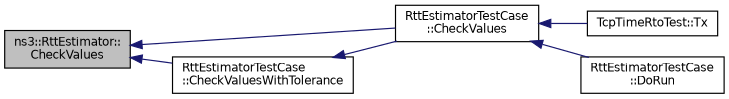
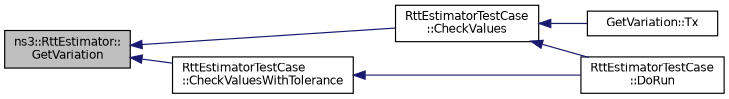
(653, 23) -> (653, 23)
(371, 48) -> (473, 75)
(67, 49) -> (67, 49)
